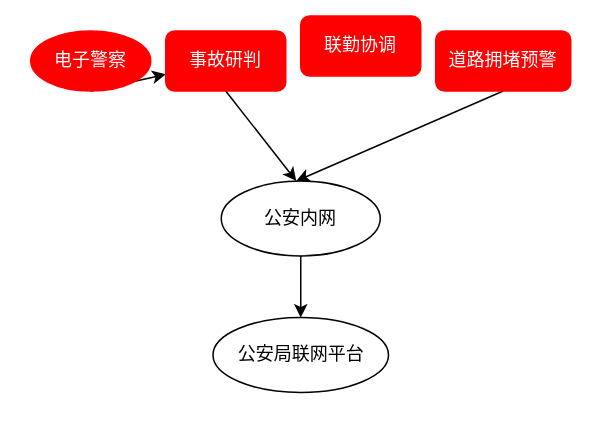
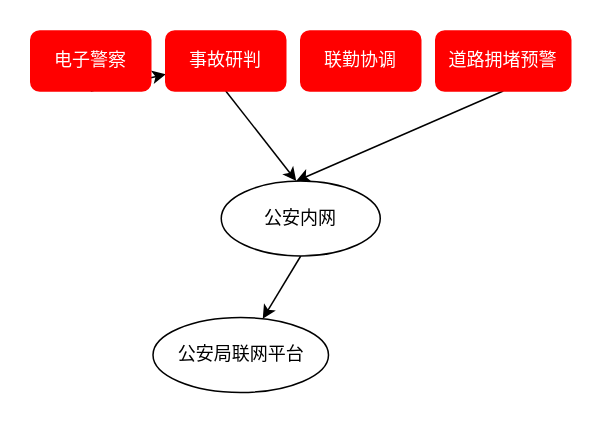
(361, 46) -> (361, 61)
(91, 61) -> (91, 61)
(301, 355) -> (241, 355)
